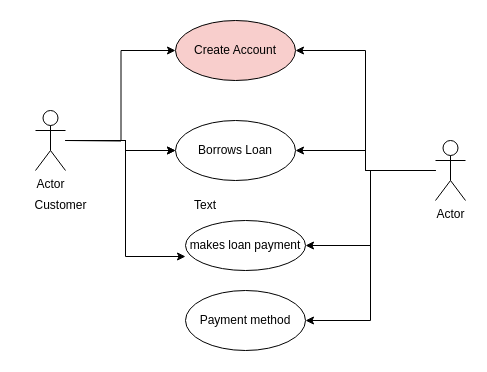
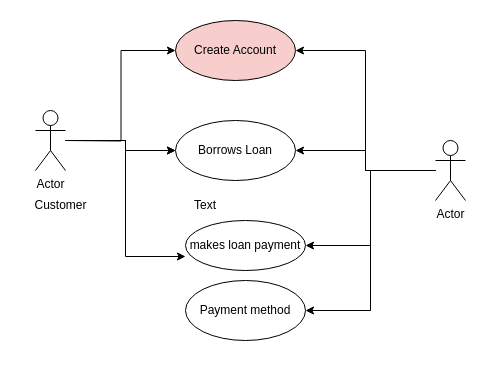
(246, 321) -> (246, 311)
